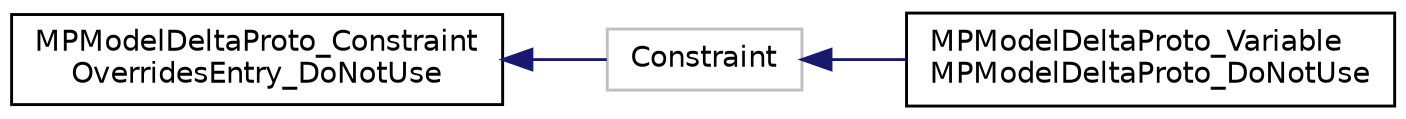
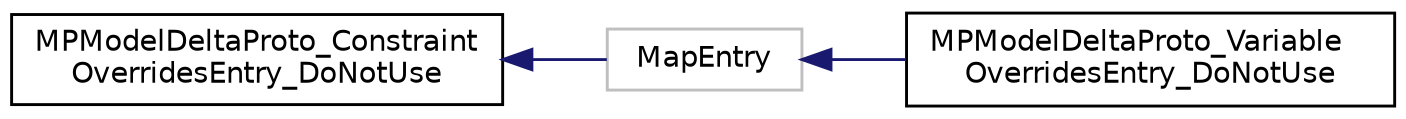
(705, 60) -> (705, 60)
(1151, 60) -> (1151, 60)
